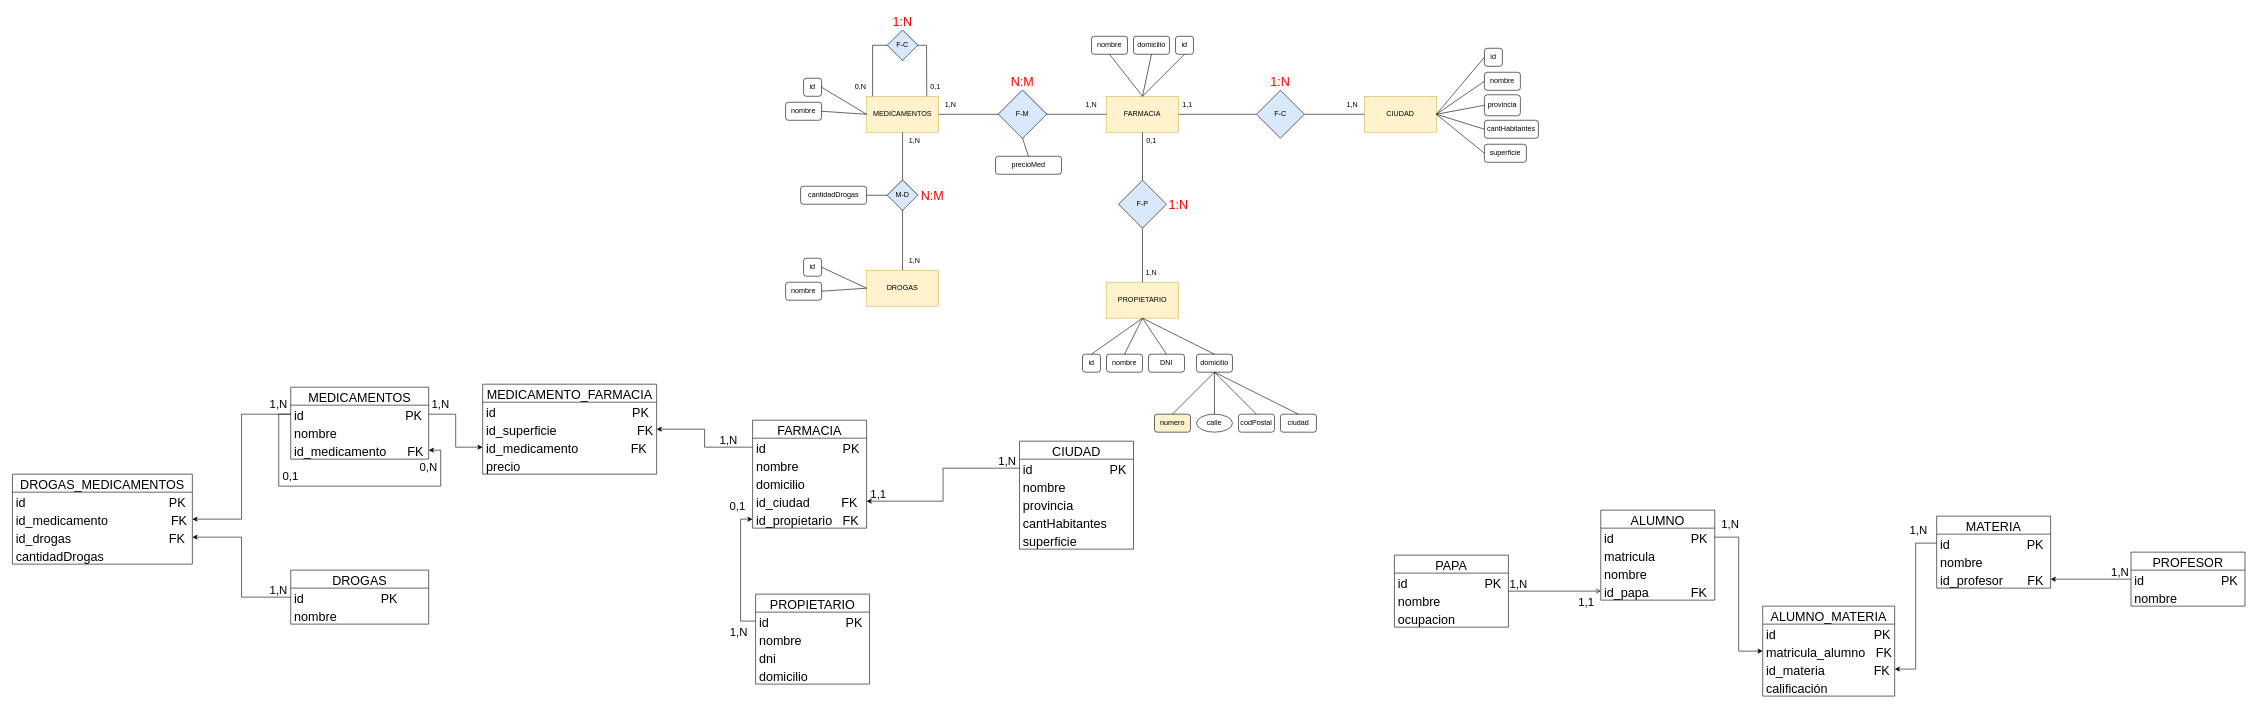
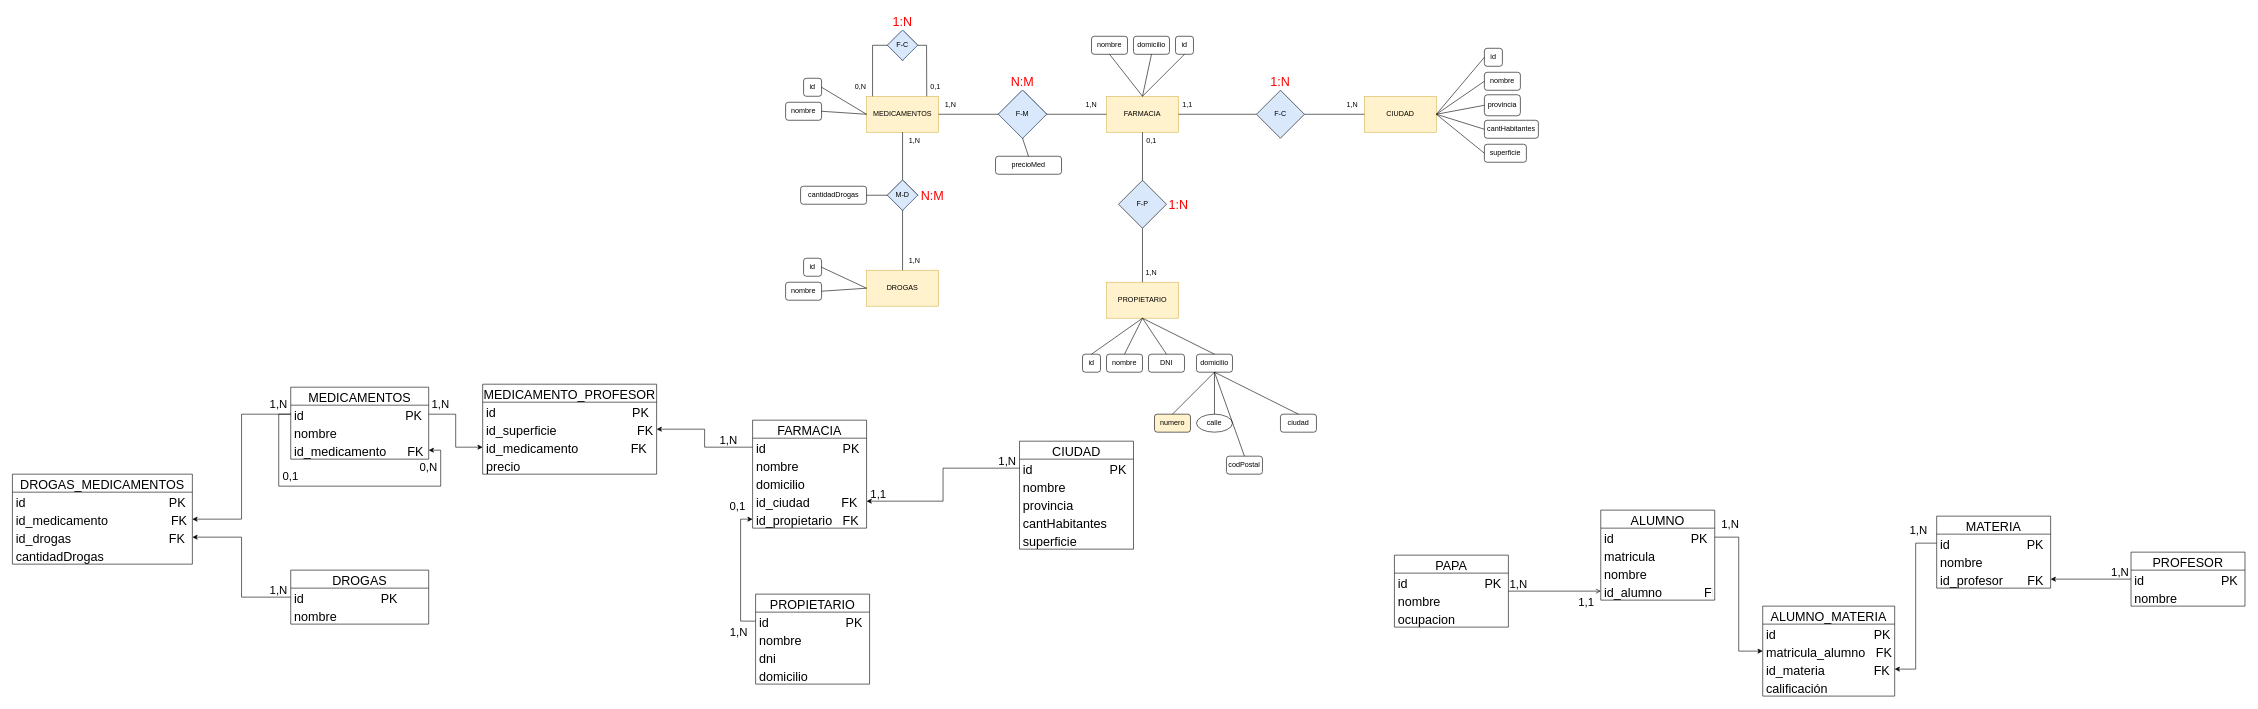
(569, 395) -> (569, 395)
(1257, 423) -> (1245, 465)
(1667, 593) -> (1672, 593)
